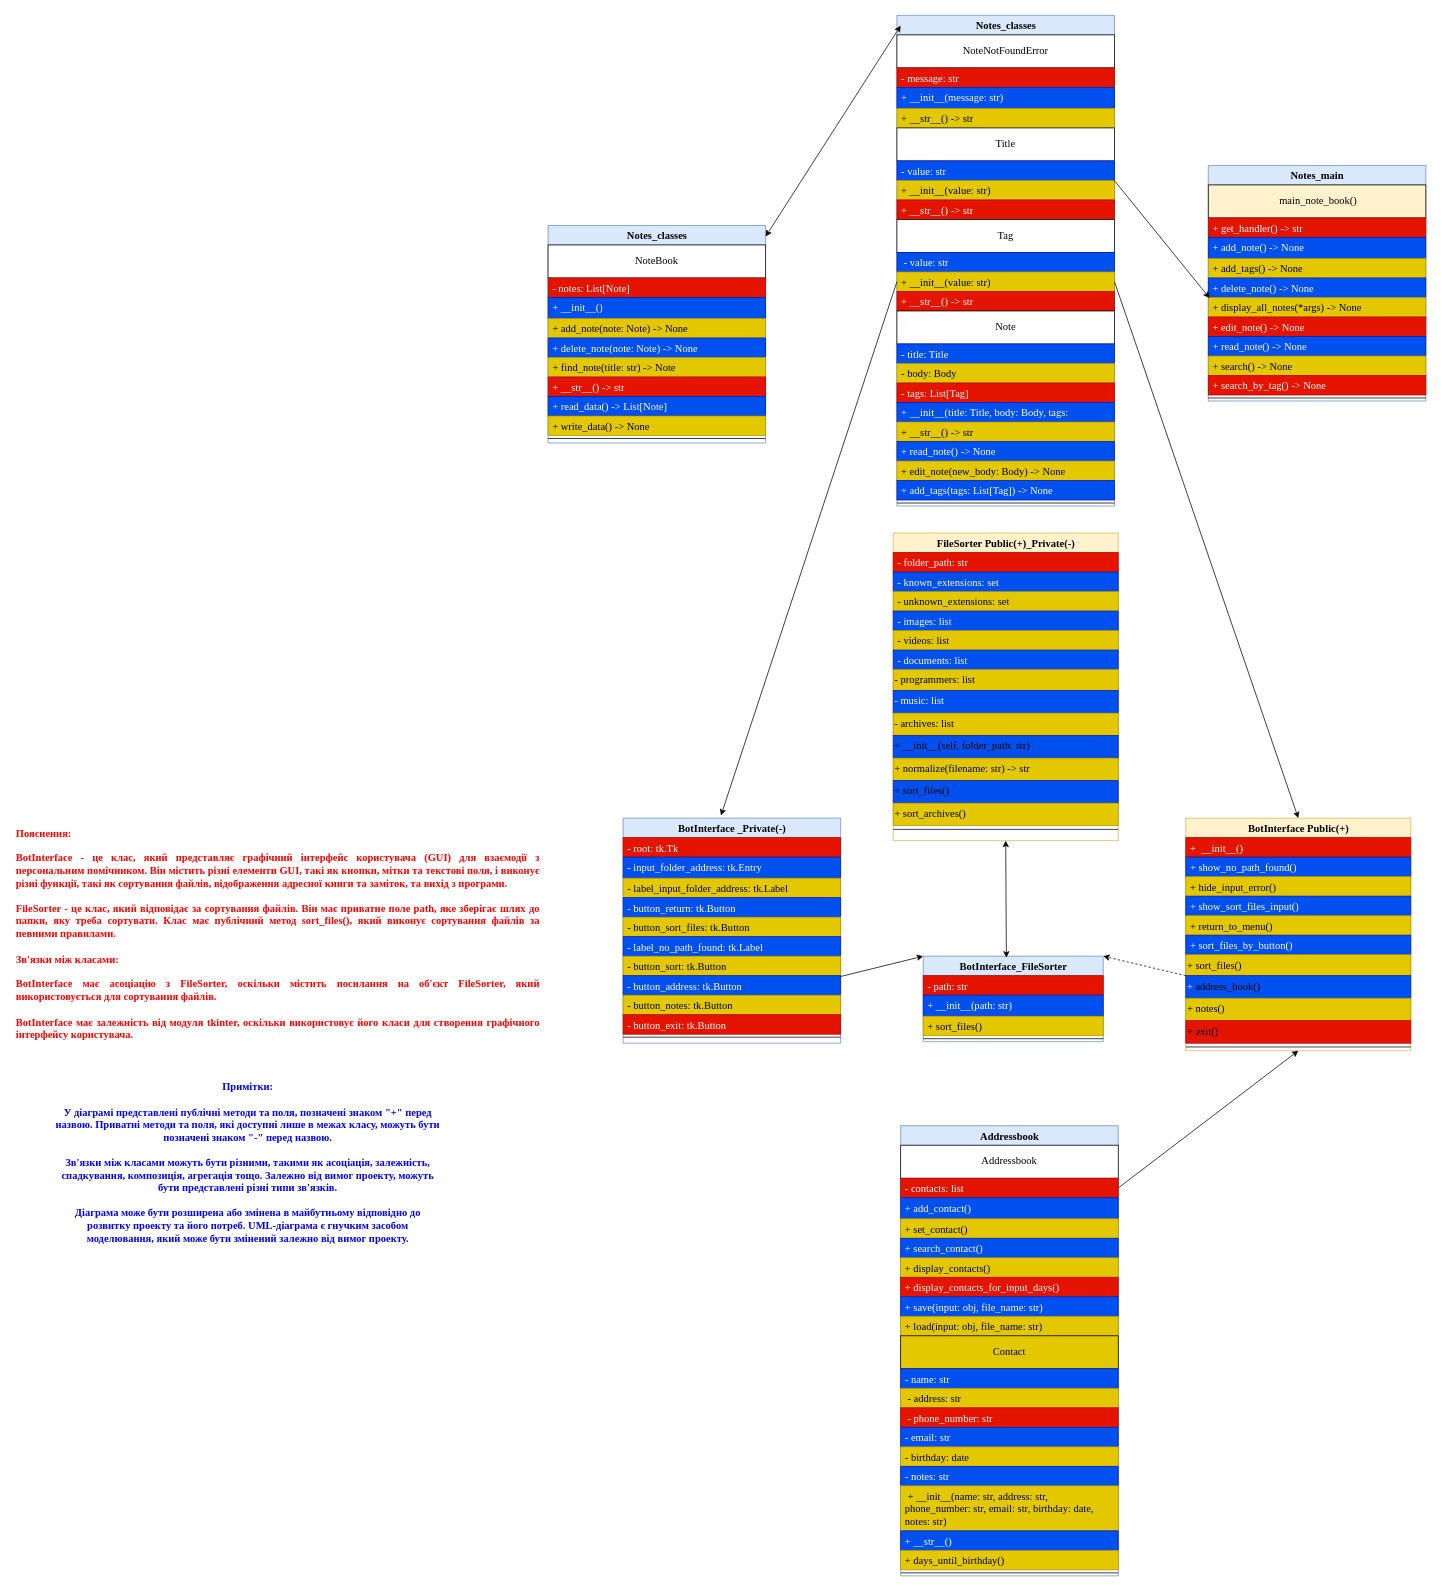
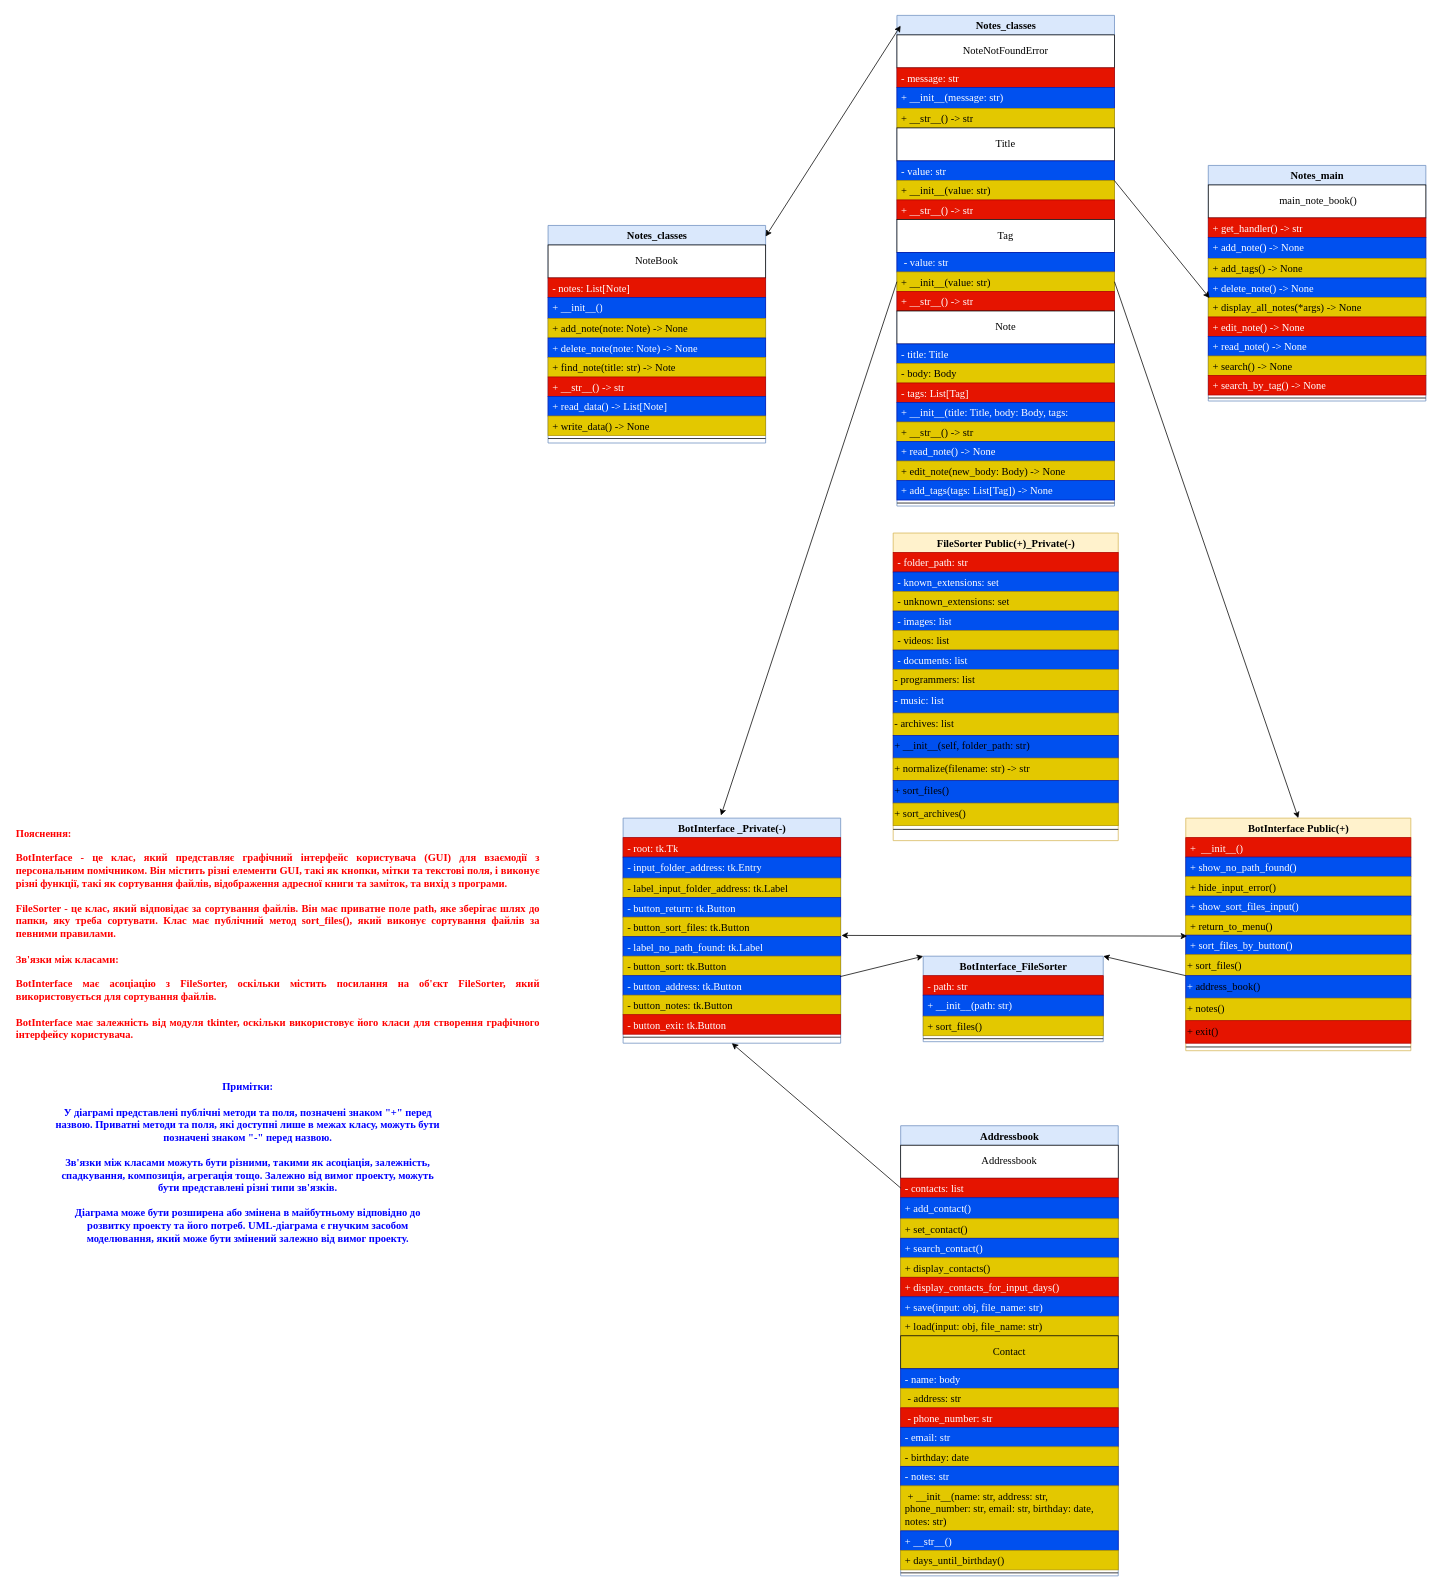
(1317, 201) -> (1317, 201)
none -> (953, 935)
(1006, 937) -> none
(1146, 966) -> (1146, 966)
none -> (817, 1116)
(1206, 1121) -> none
(933, 1380) -> (936, 1380)
